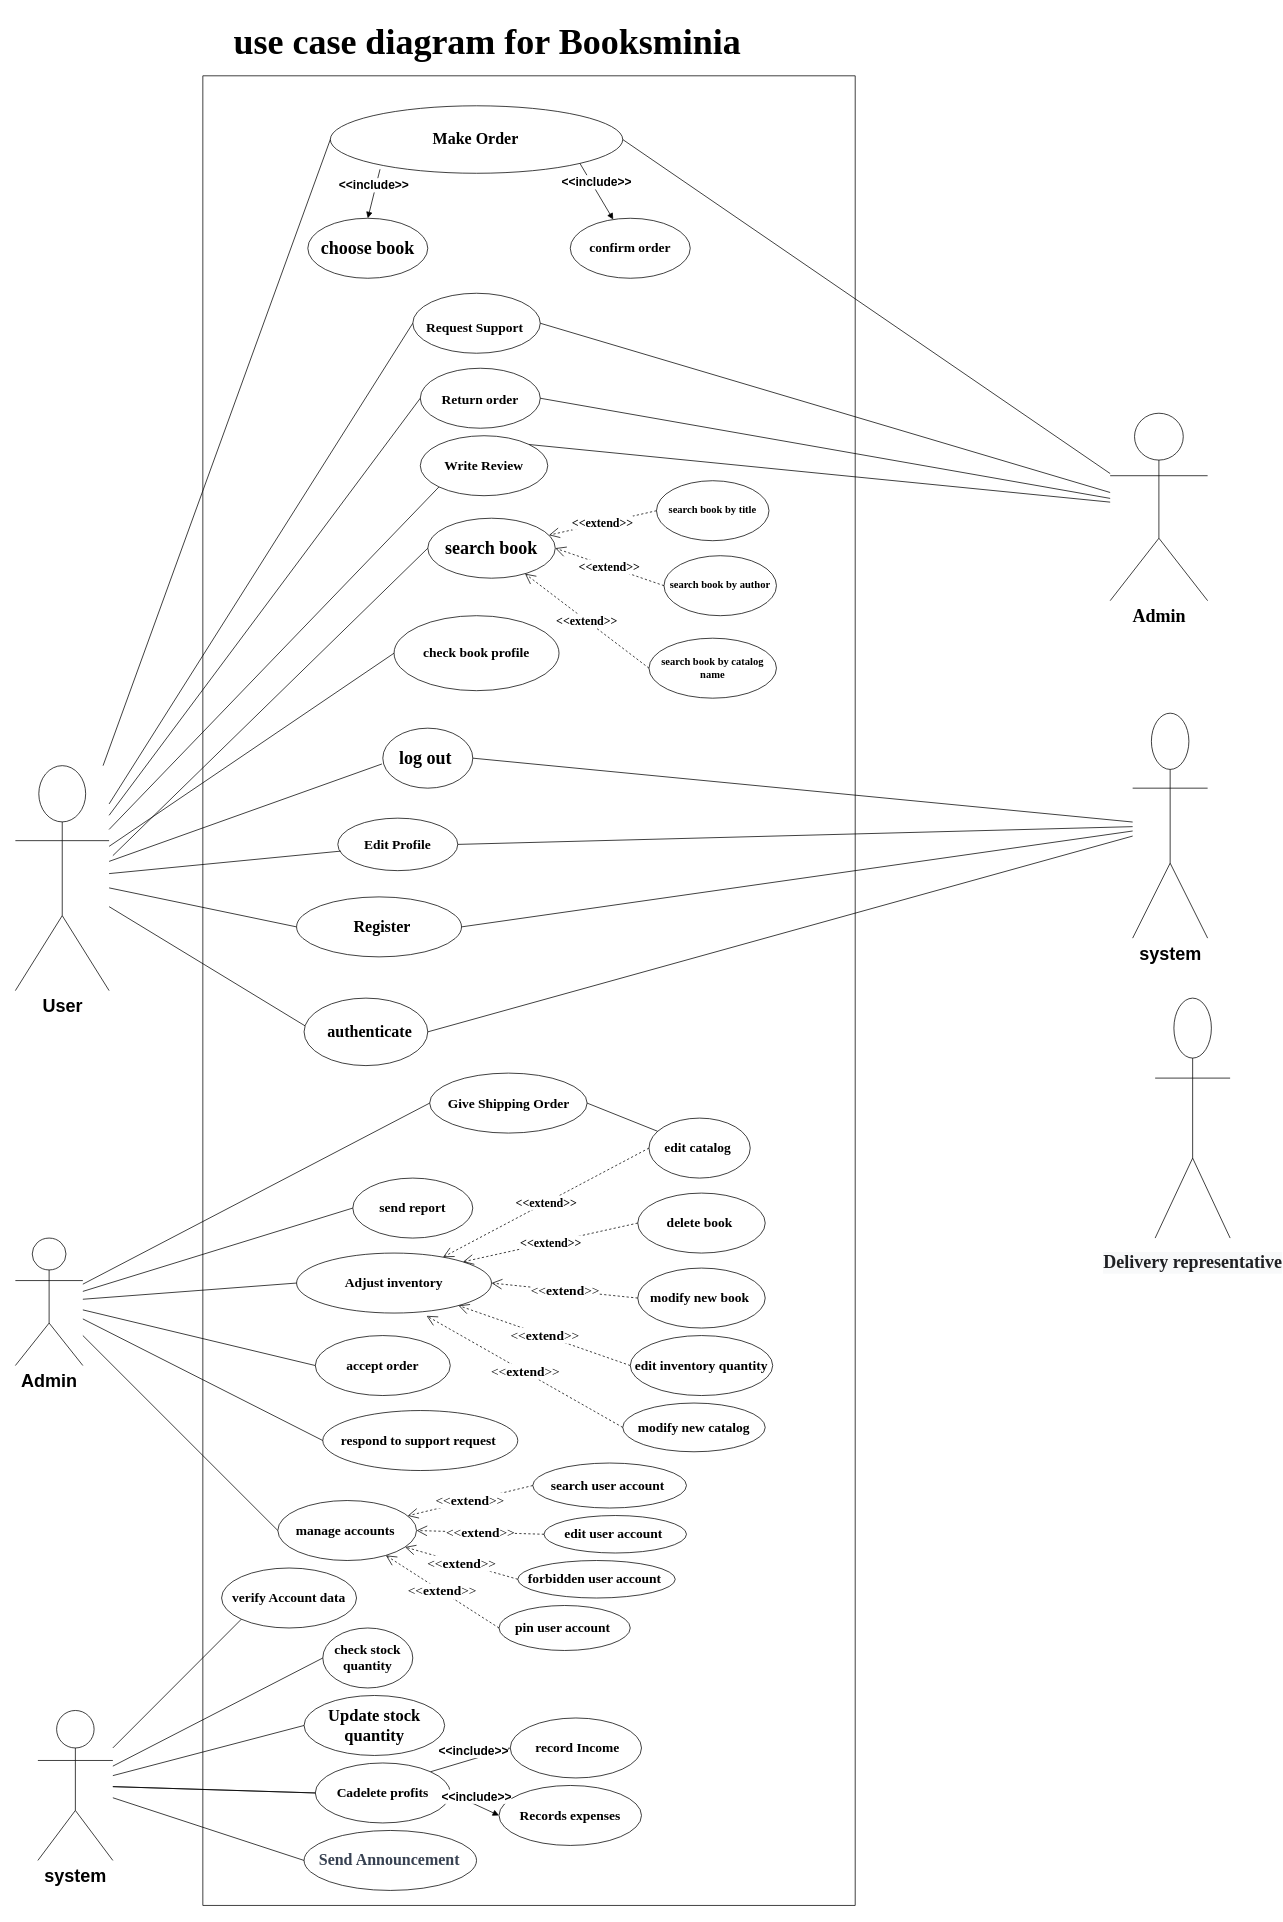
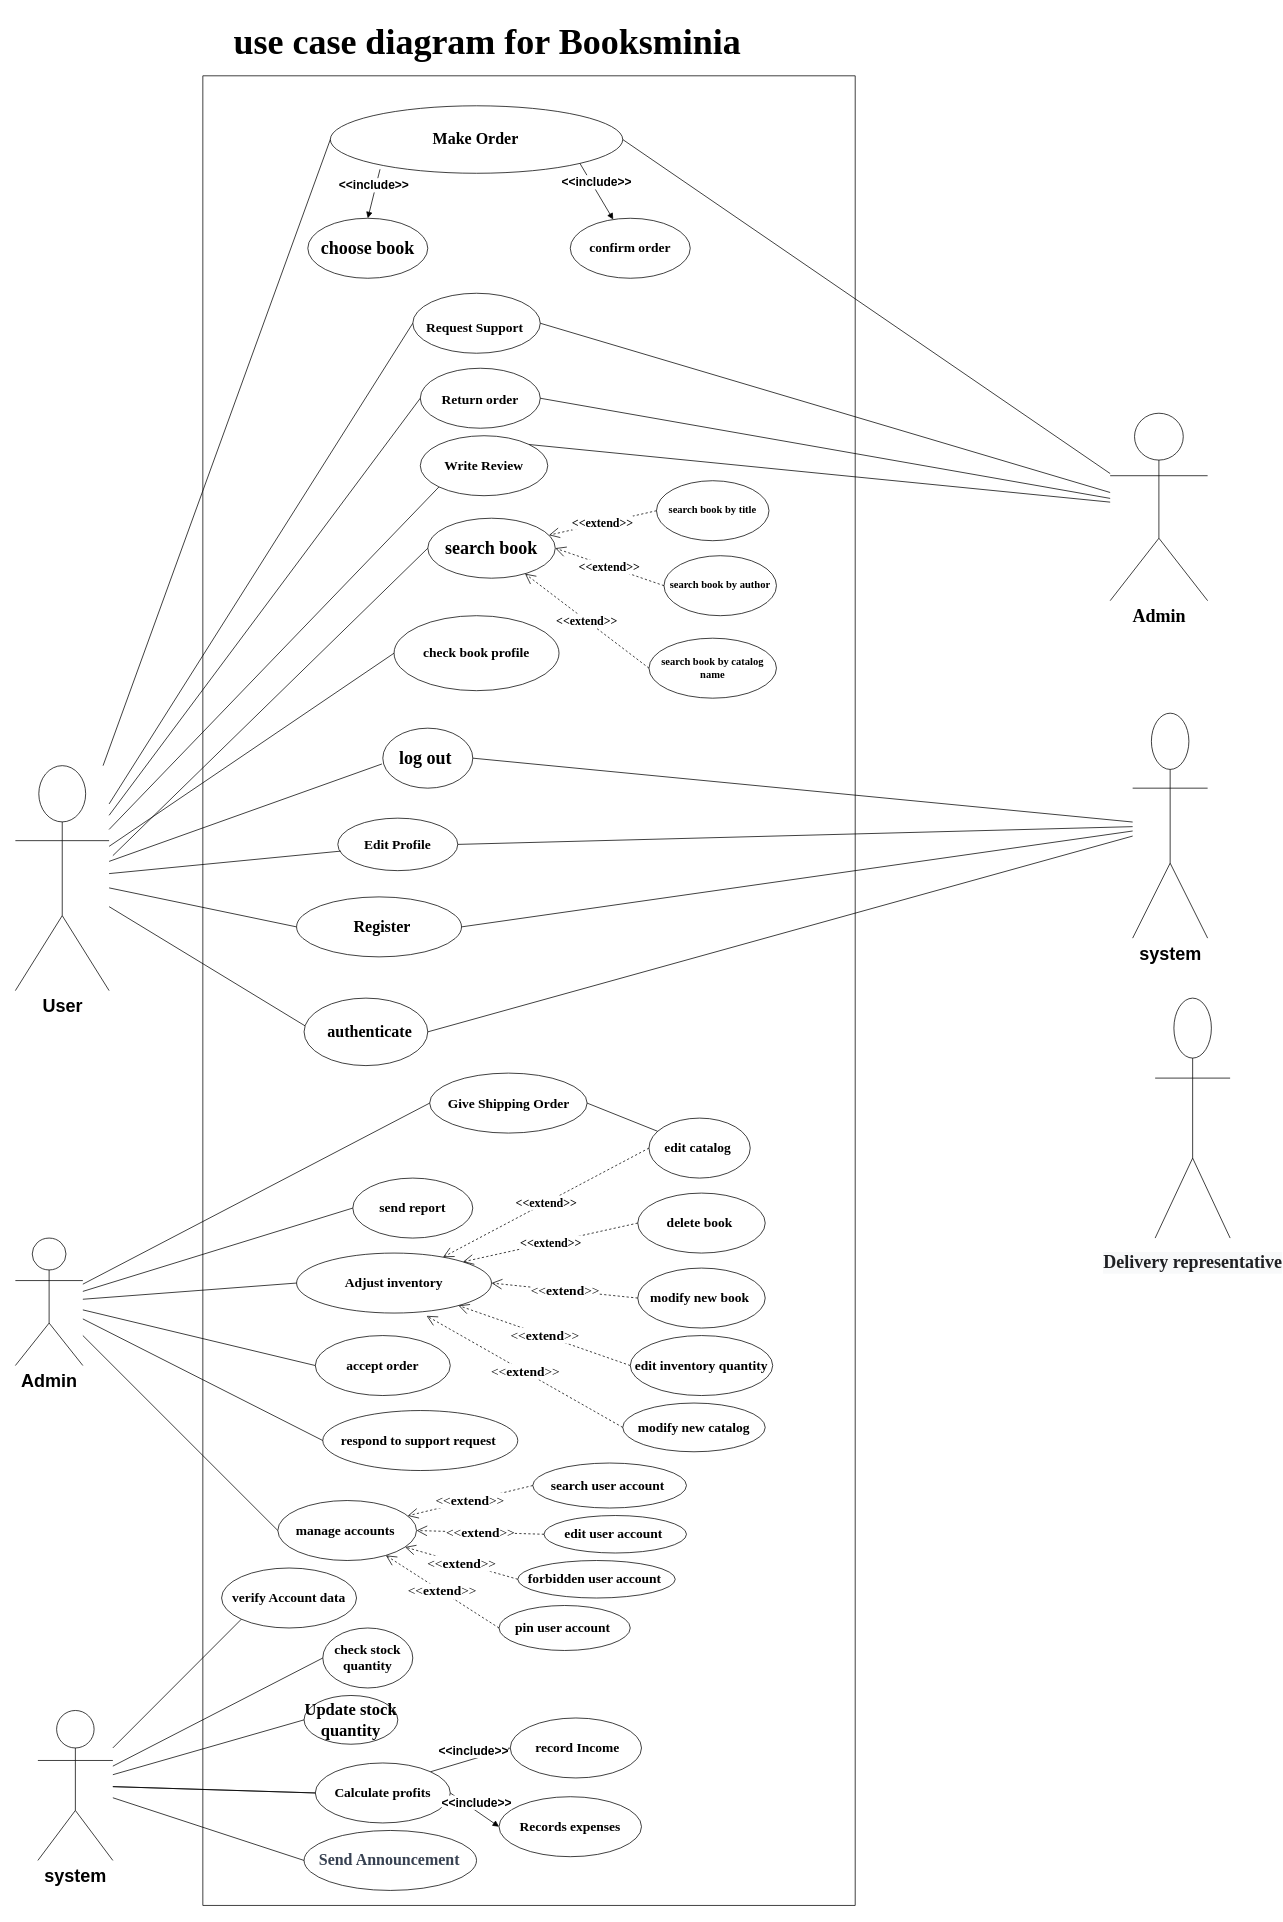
(374, 1725) -> (351, 1720)
(383, 1793) -> (383, 1793)
(570, 1815) -> (570, 1827)
